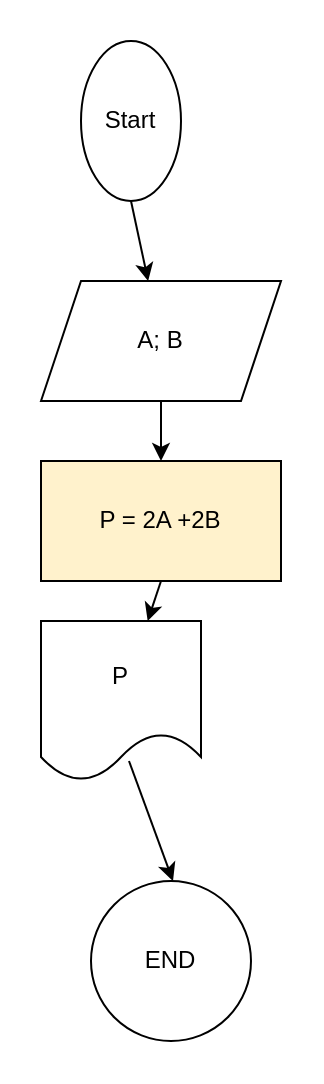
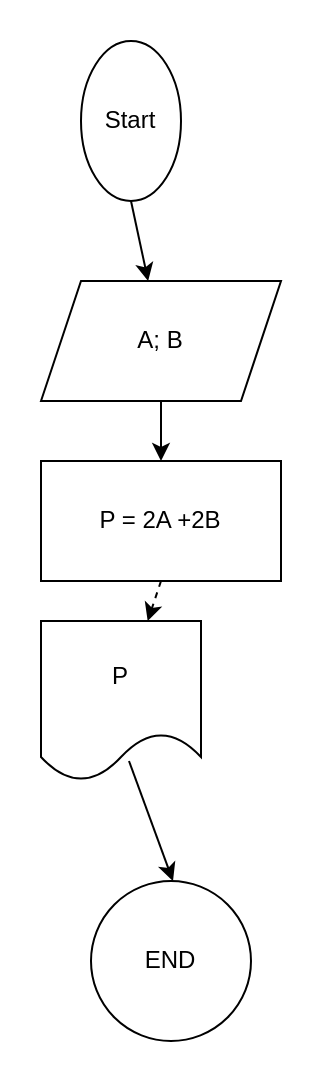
(161, 521) -> (161, 521)
(157, 593) -> (157, 593)
